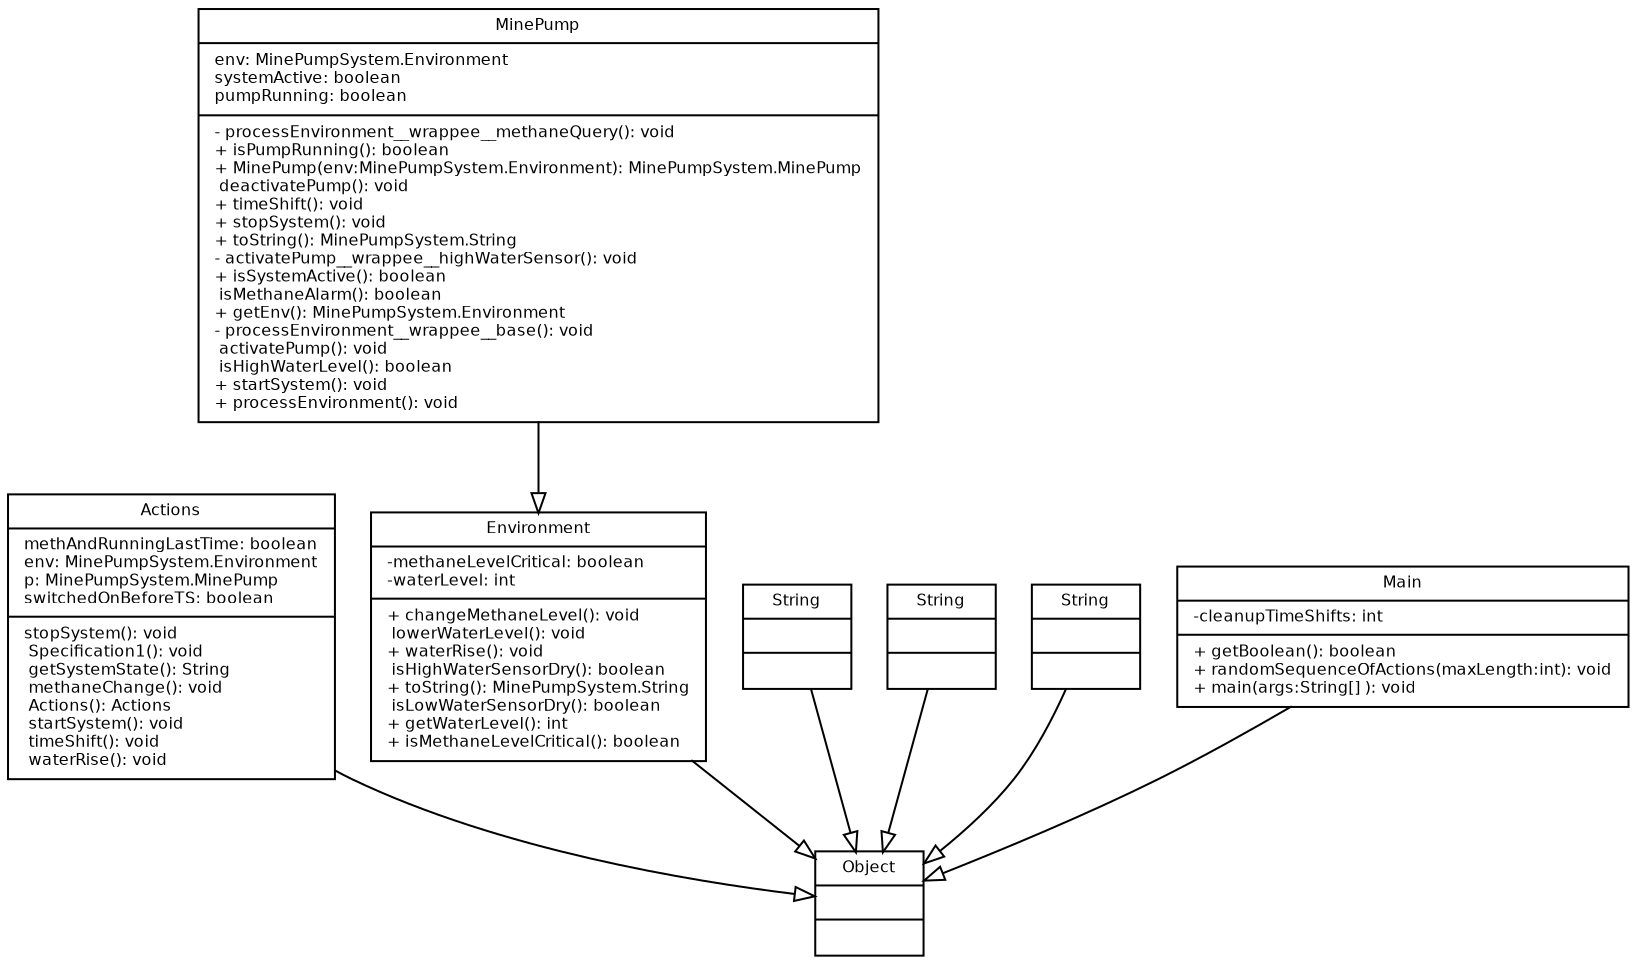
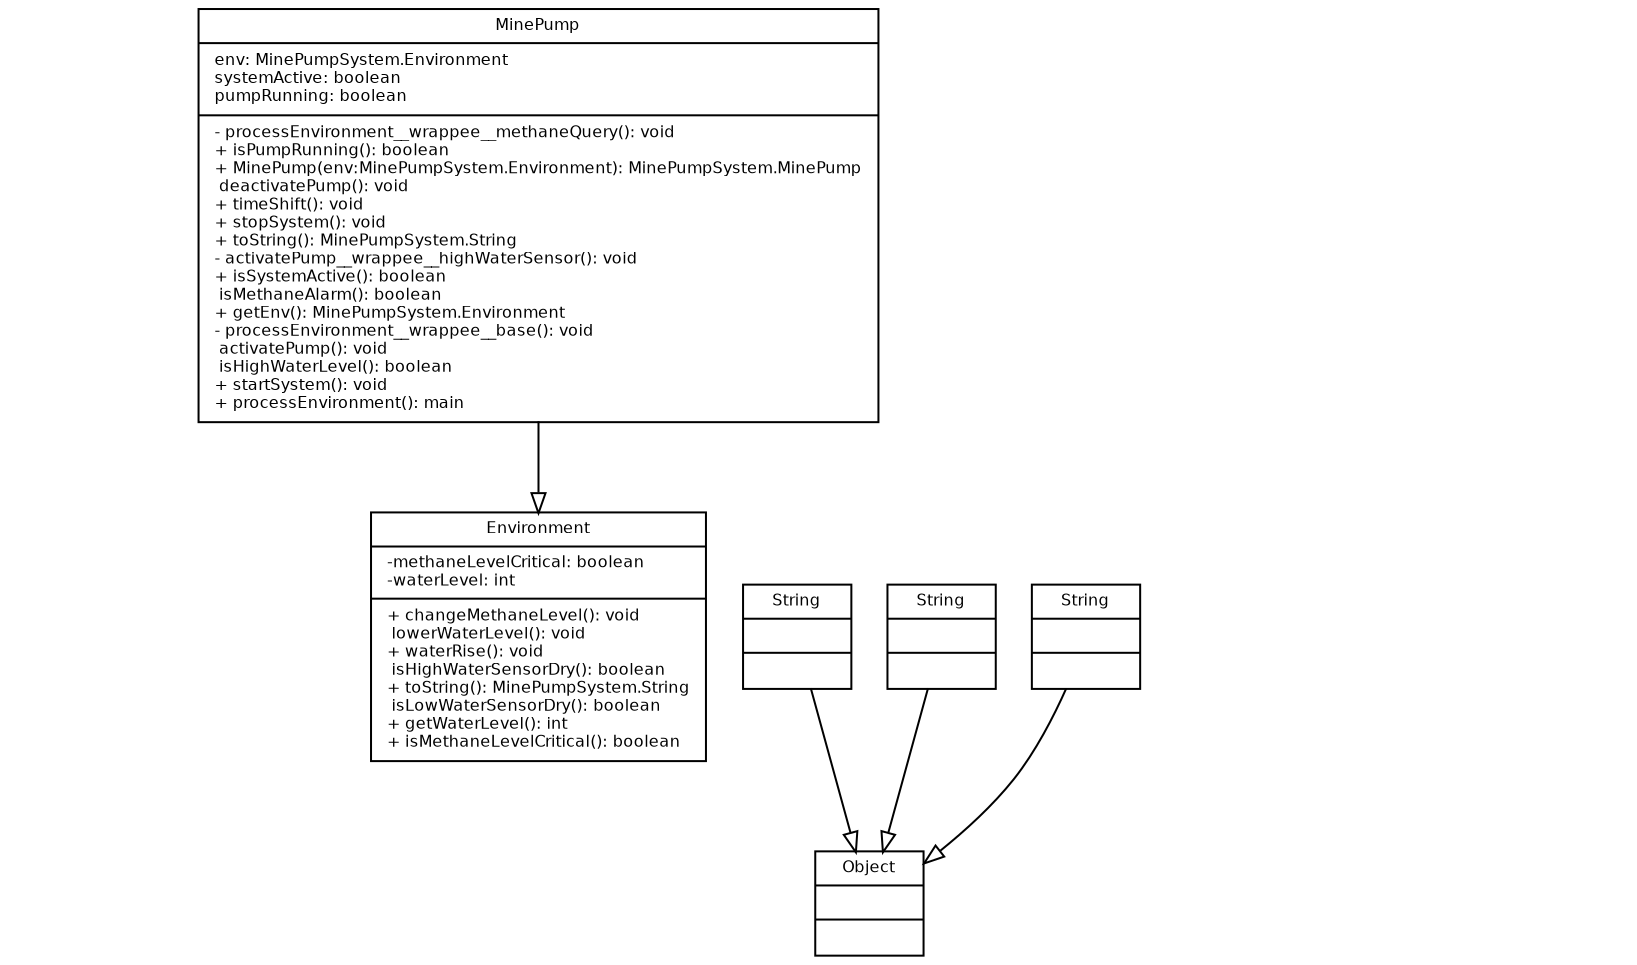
(337, 403) -> (340, 403)
(171, 637) -> none
(1403, 637) -> none
(745, 803) -> none
